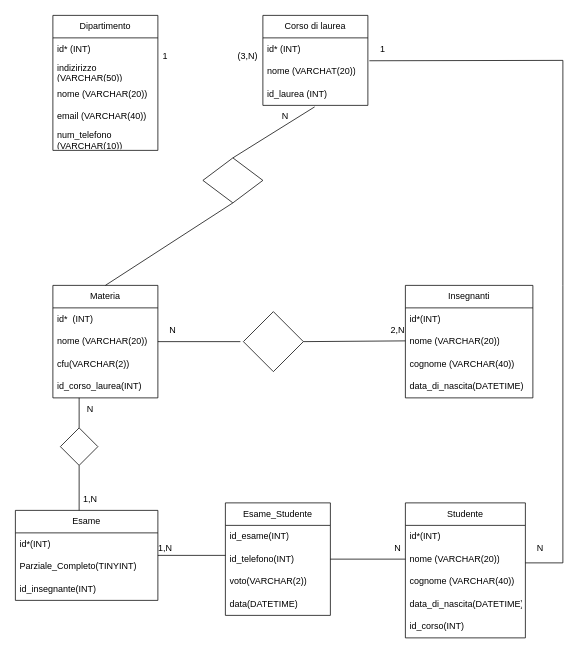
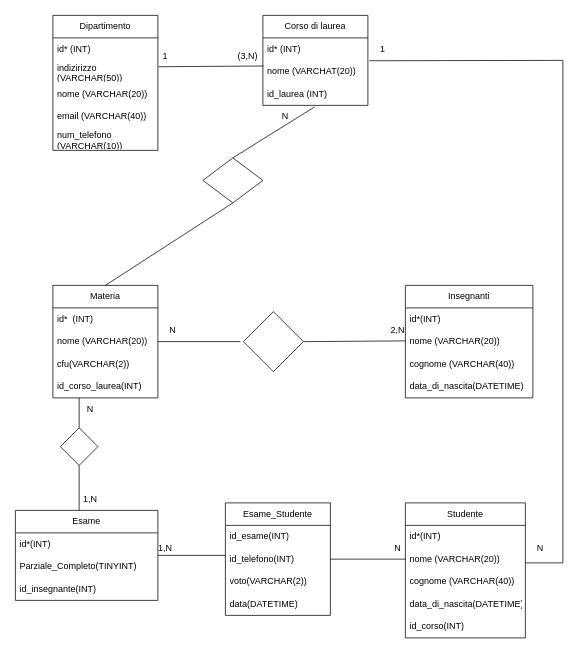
none -> (209, 66)
